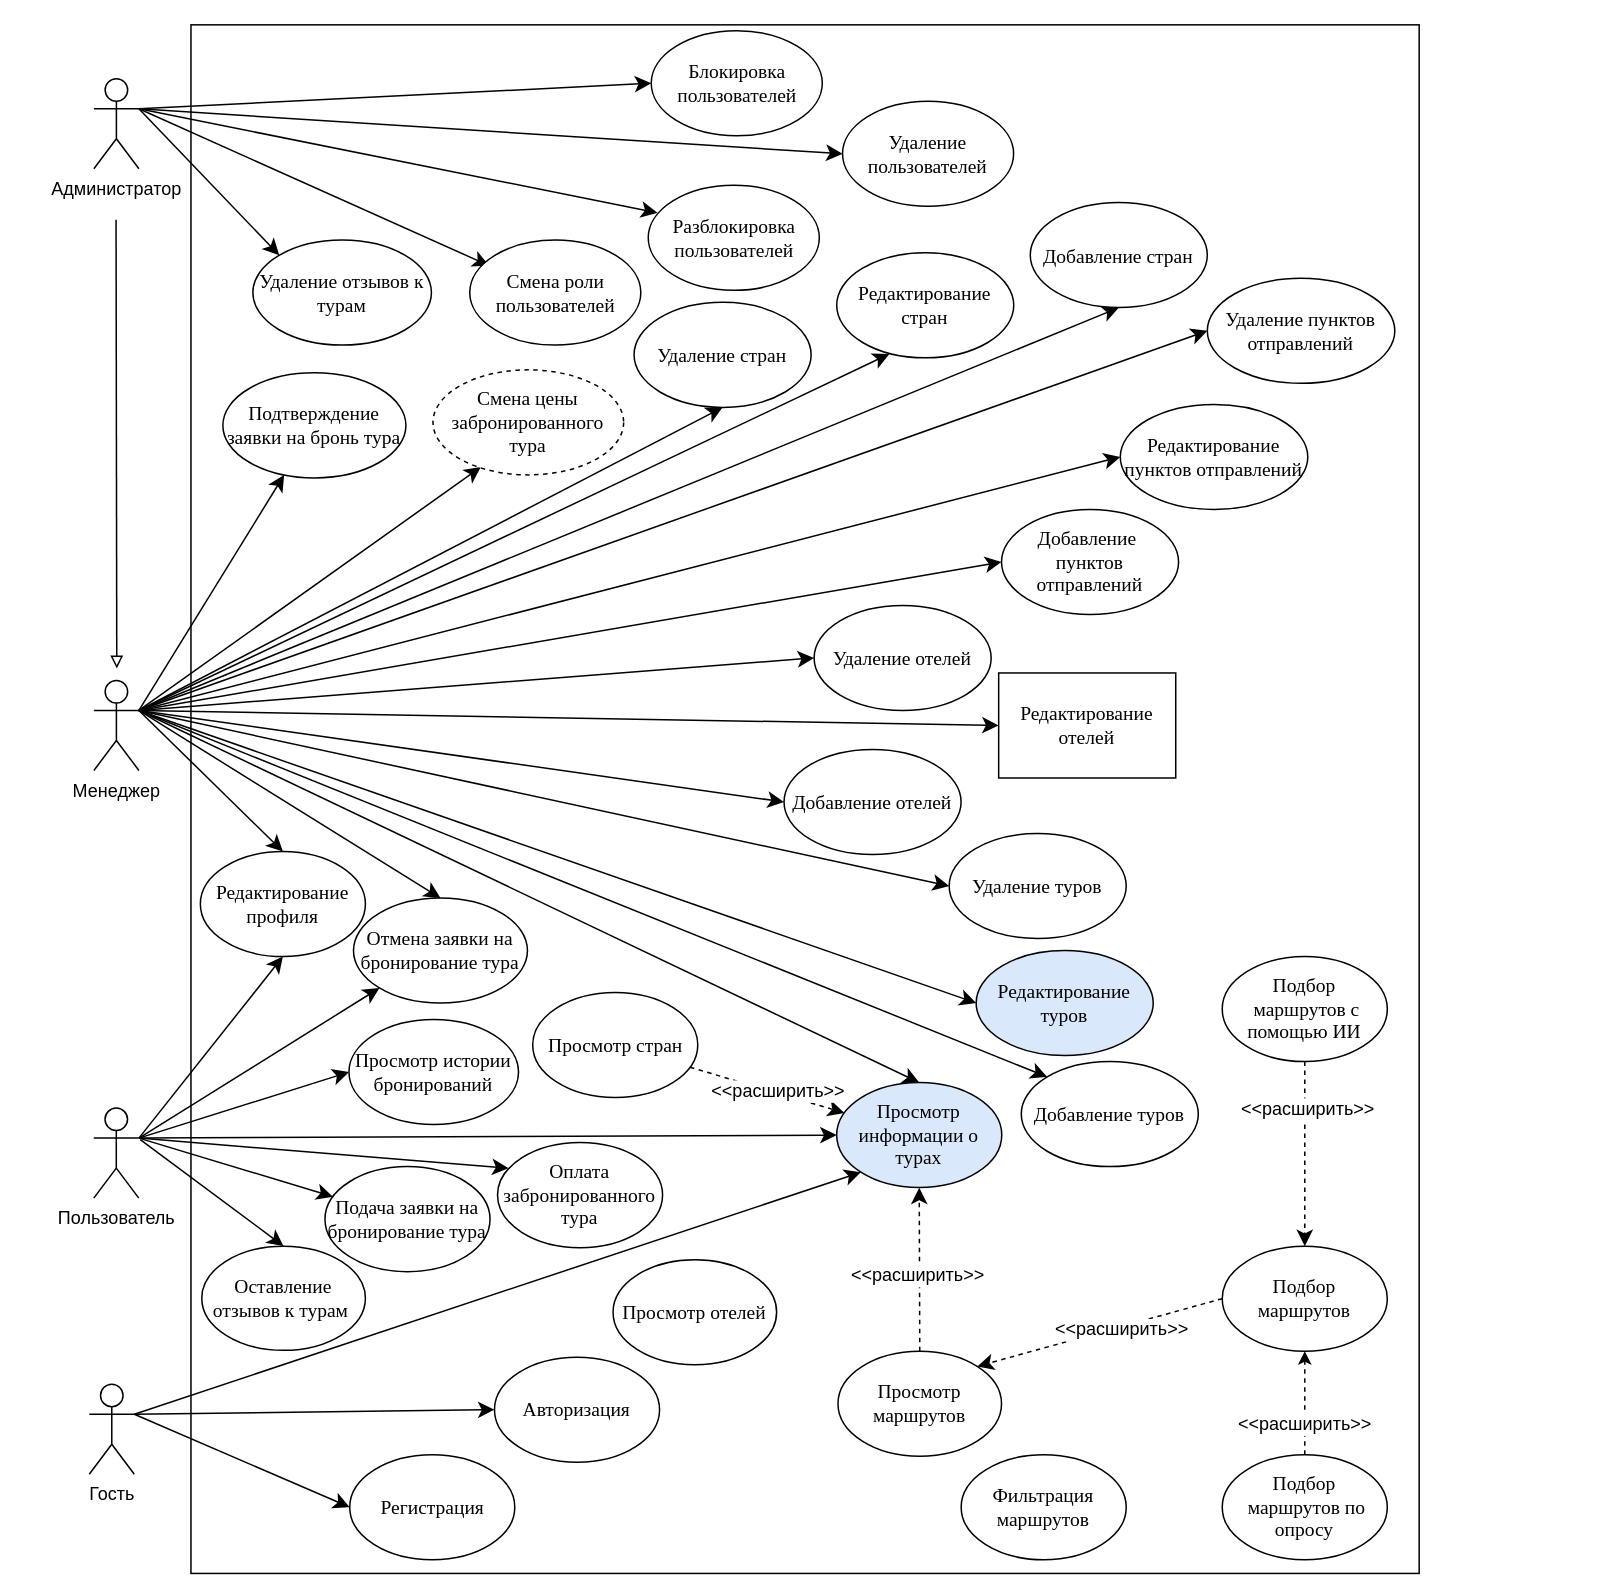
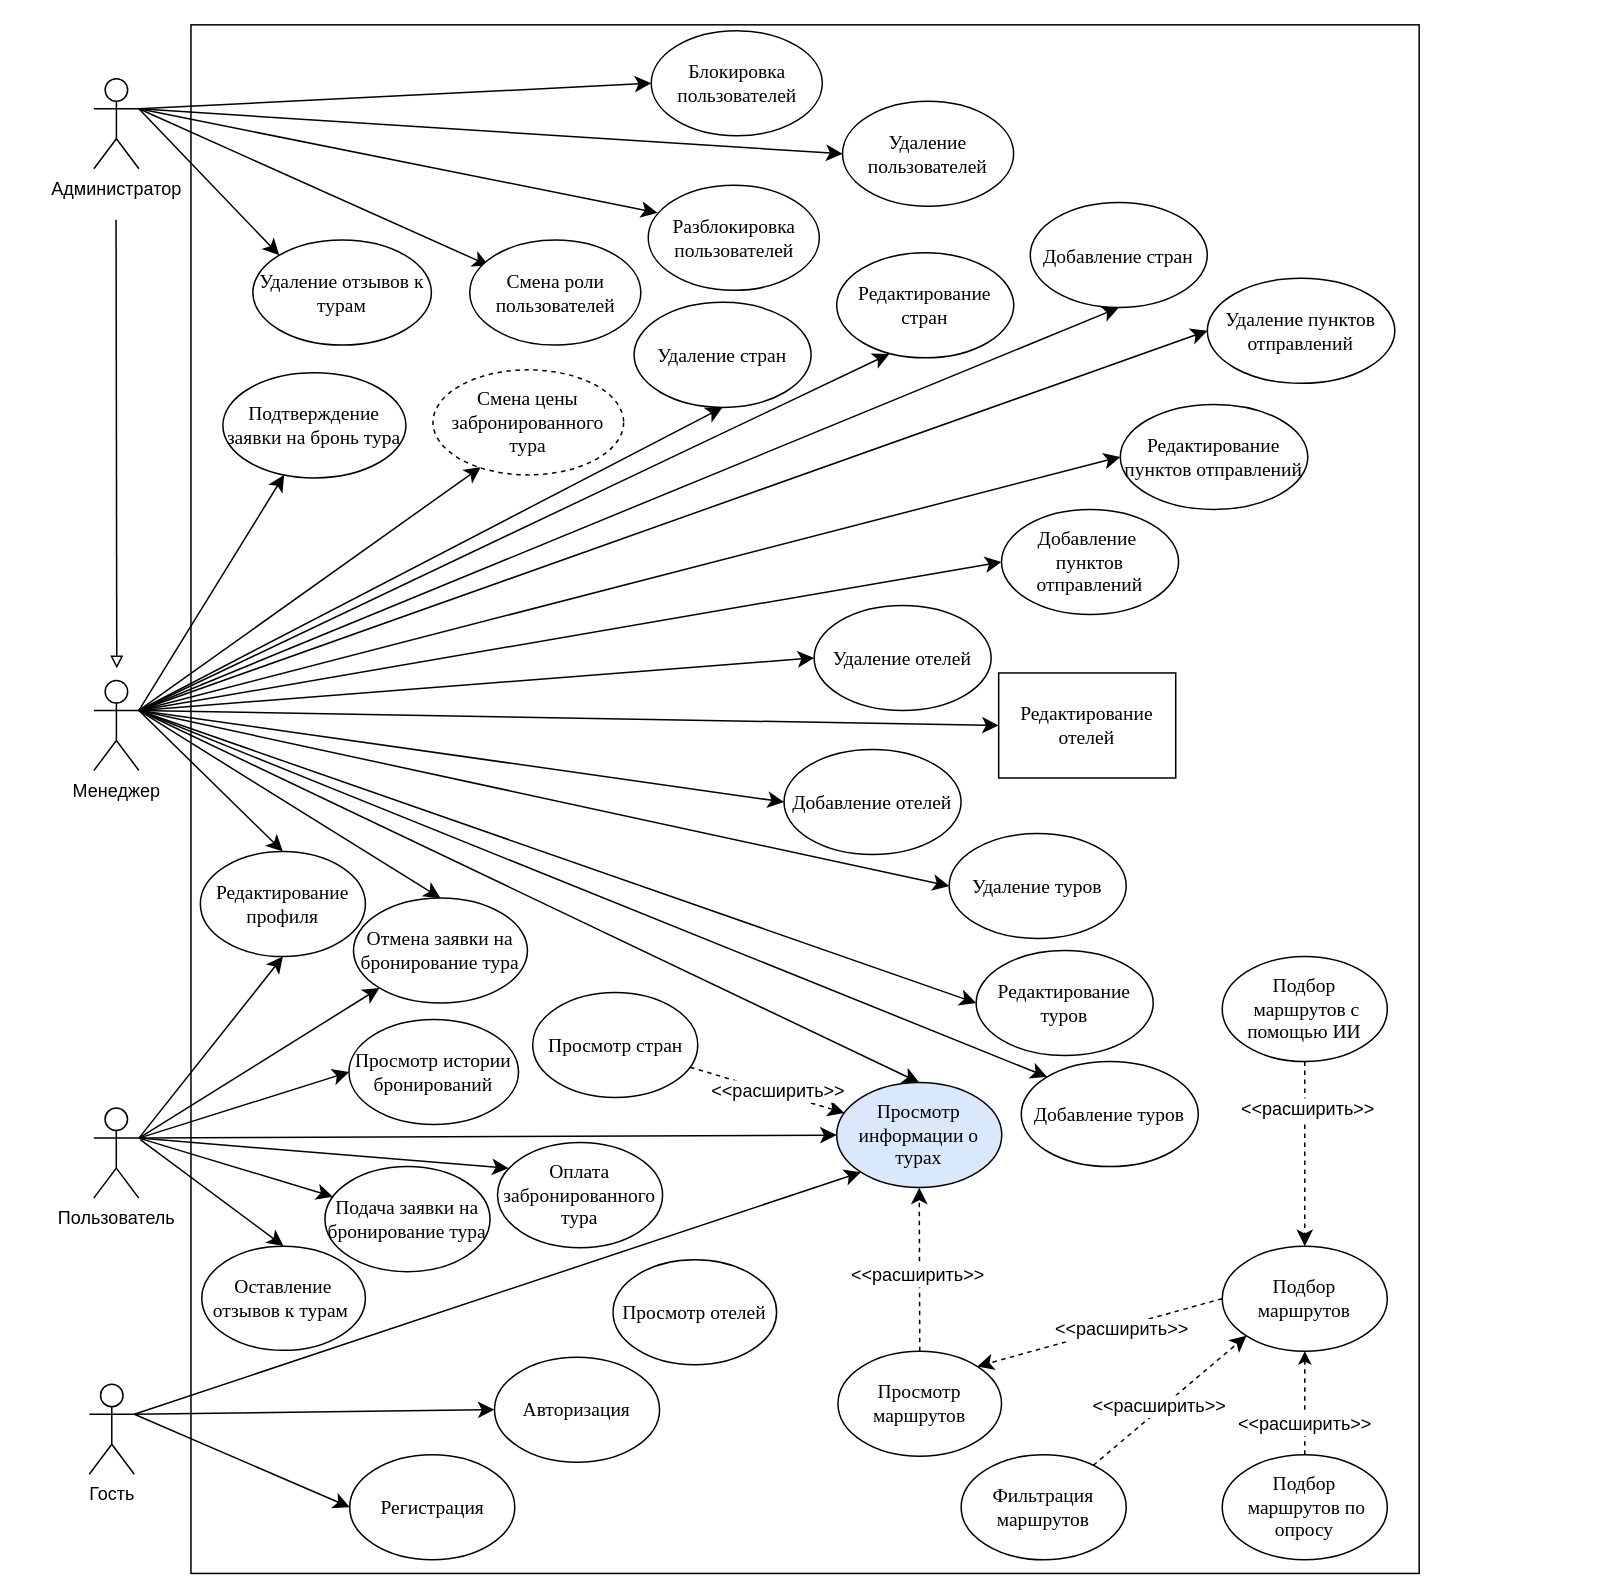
(1064, 1003) -> (1064, 1003)
none -> (1166, 1403)
